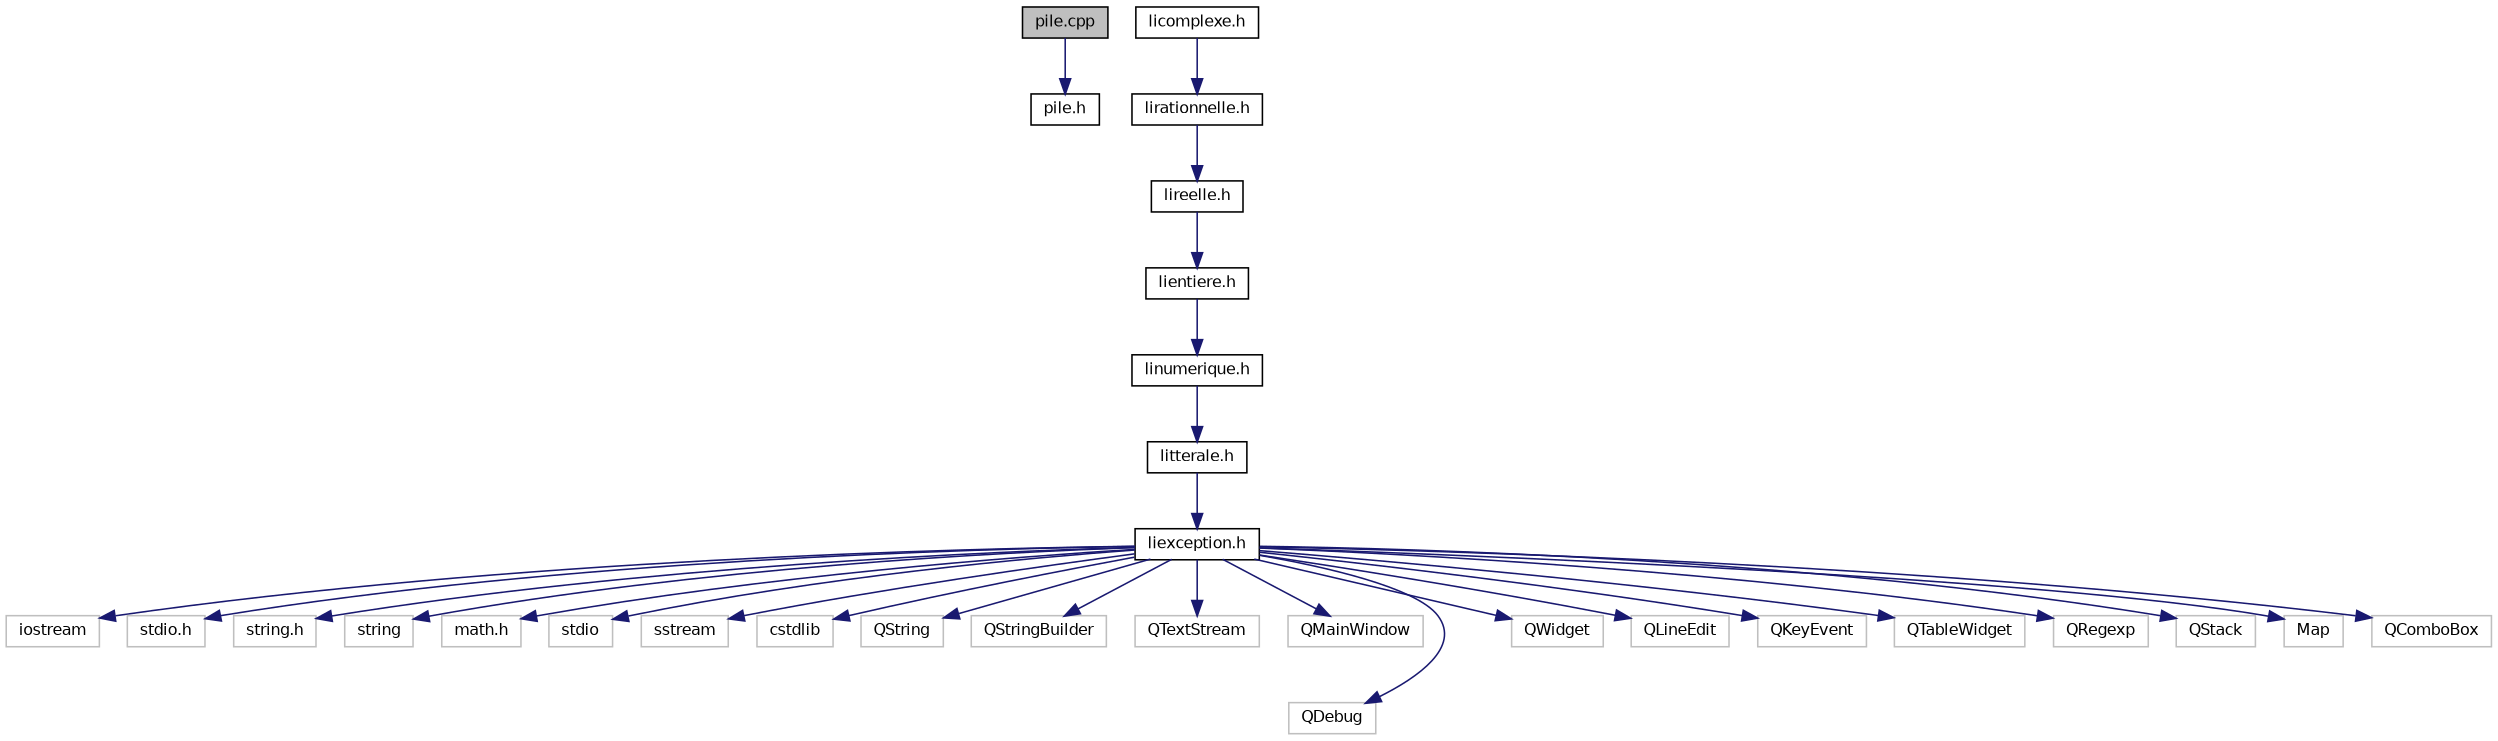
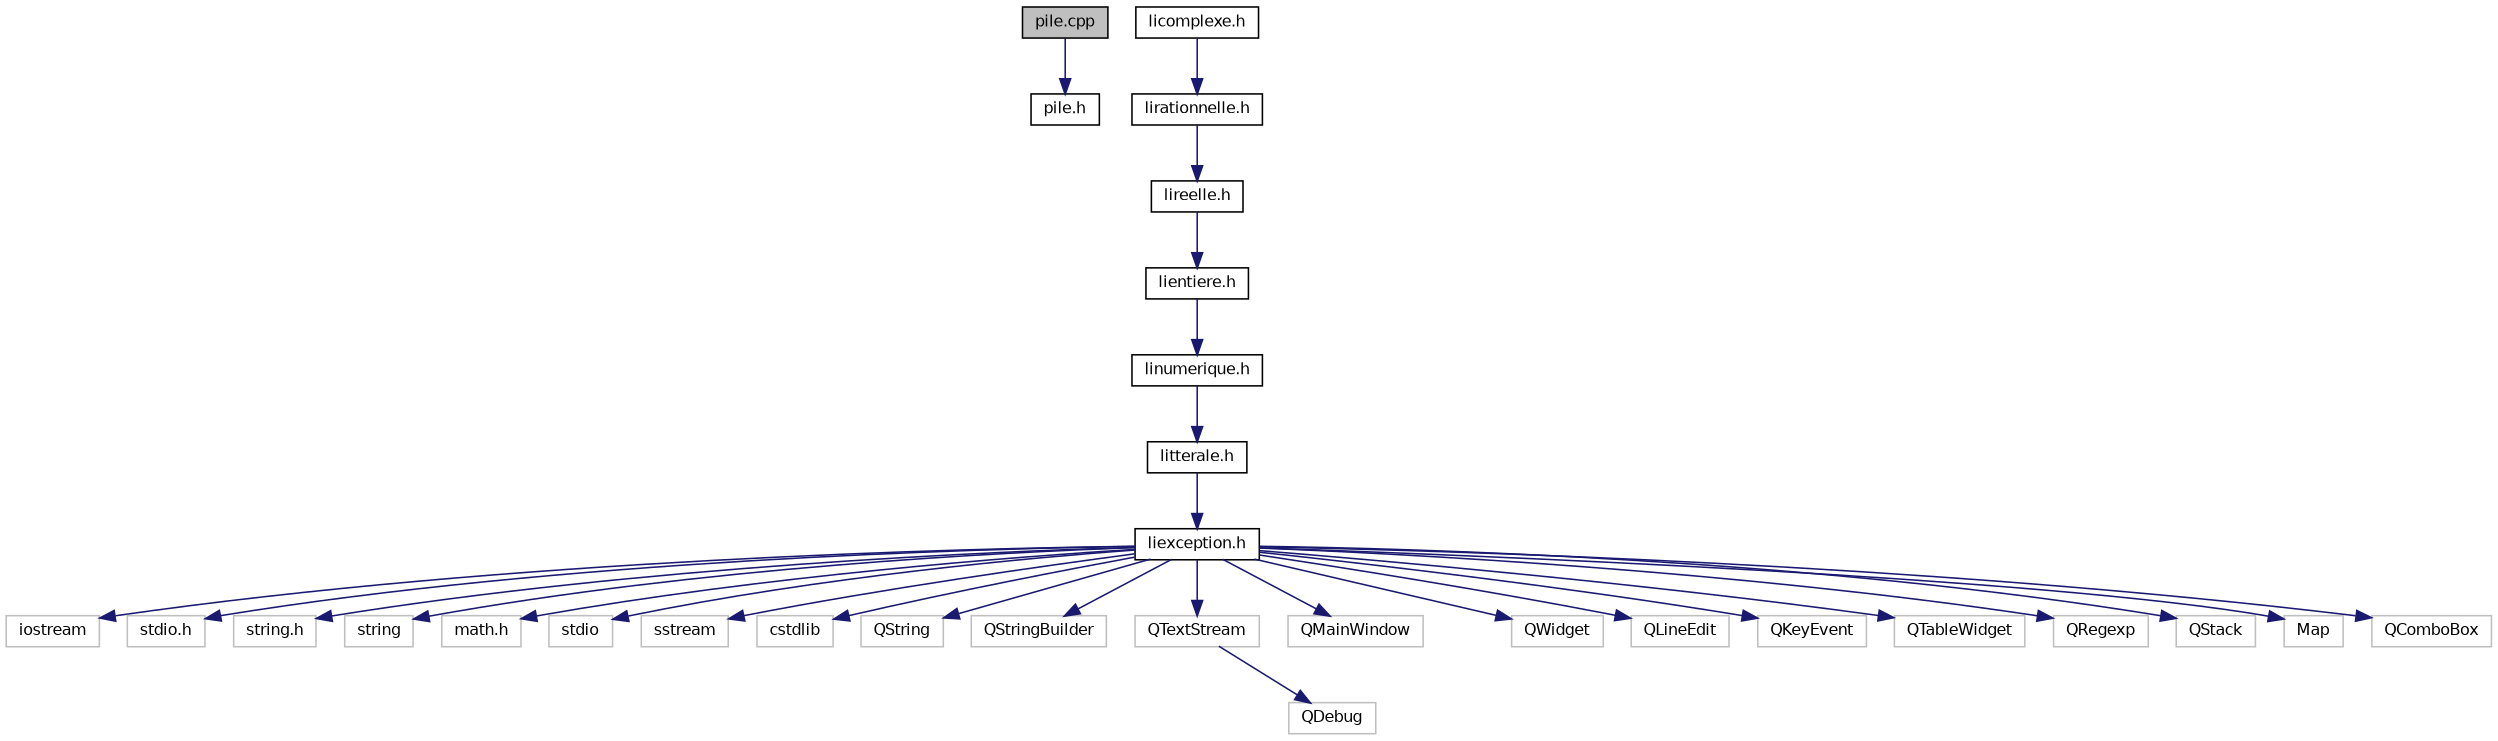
(1432, 610) -> (1258, 670)
